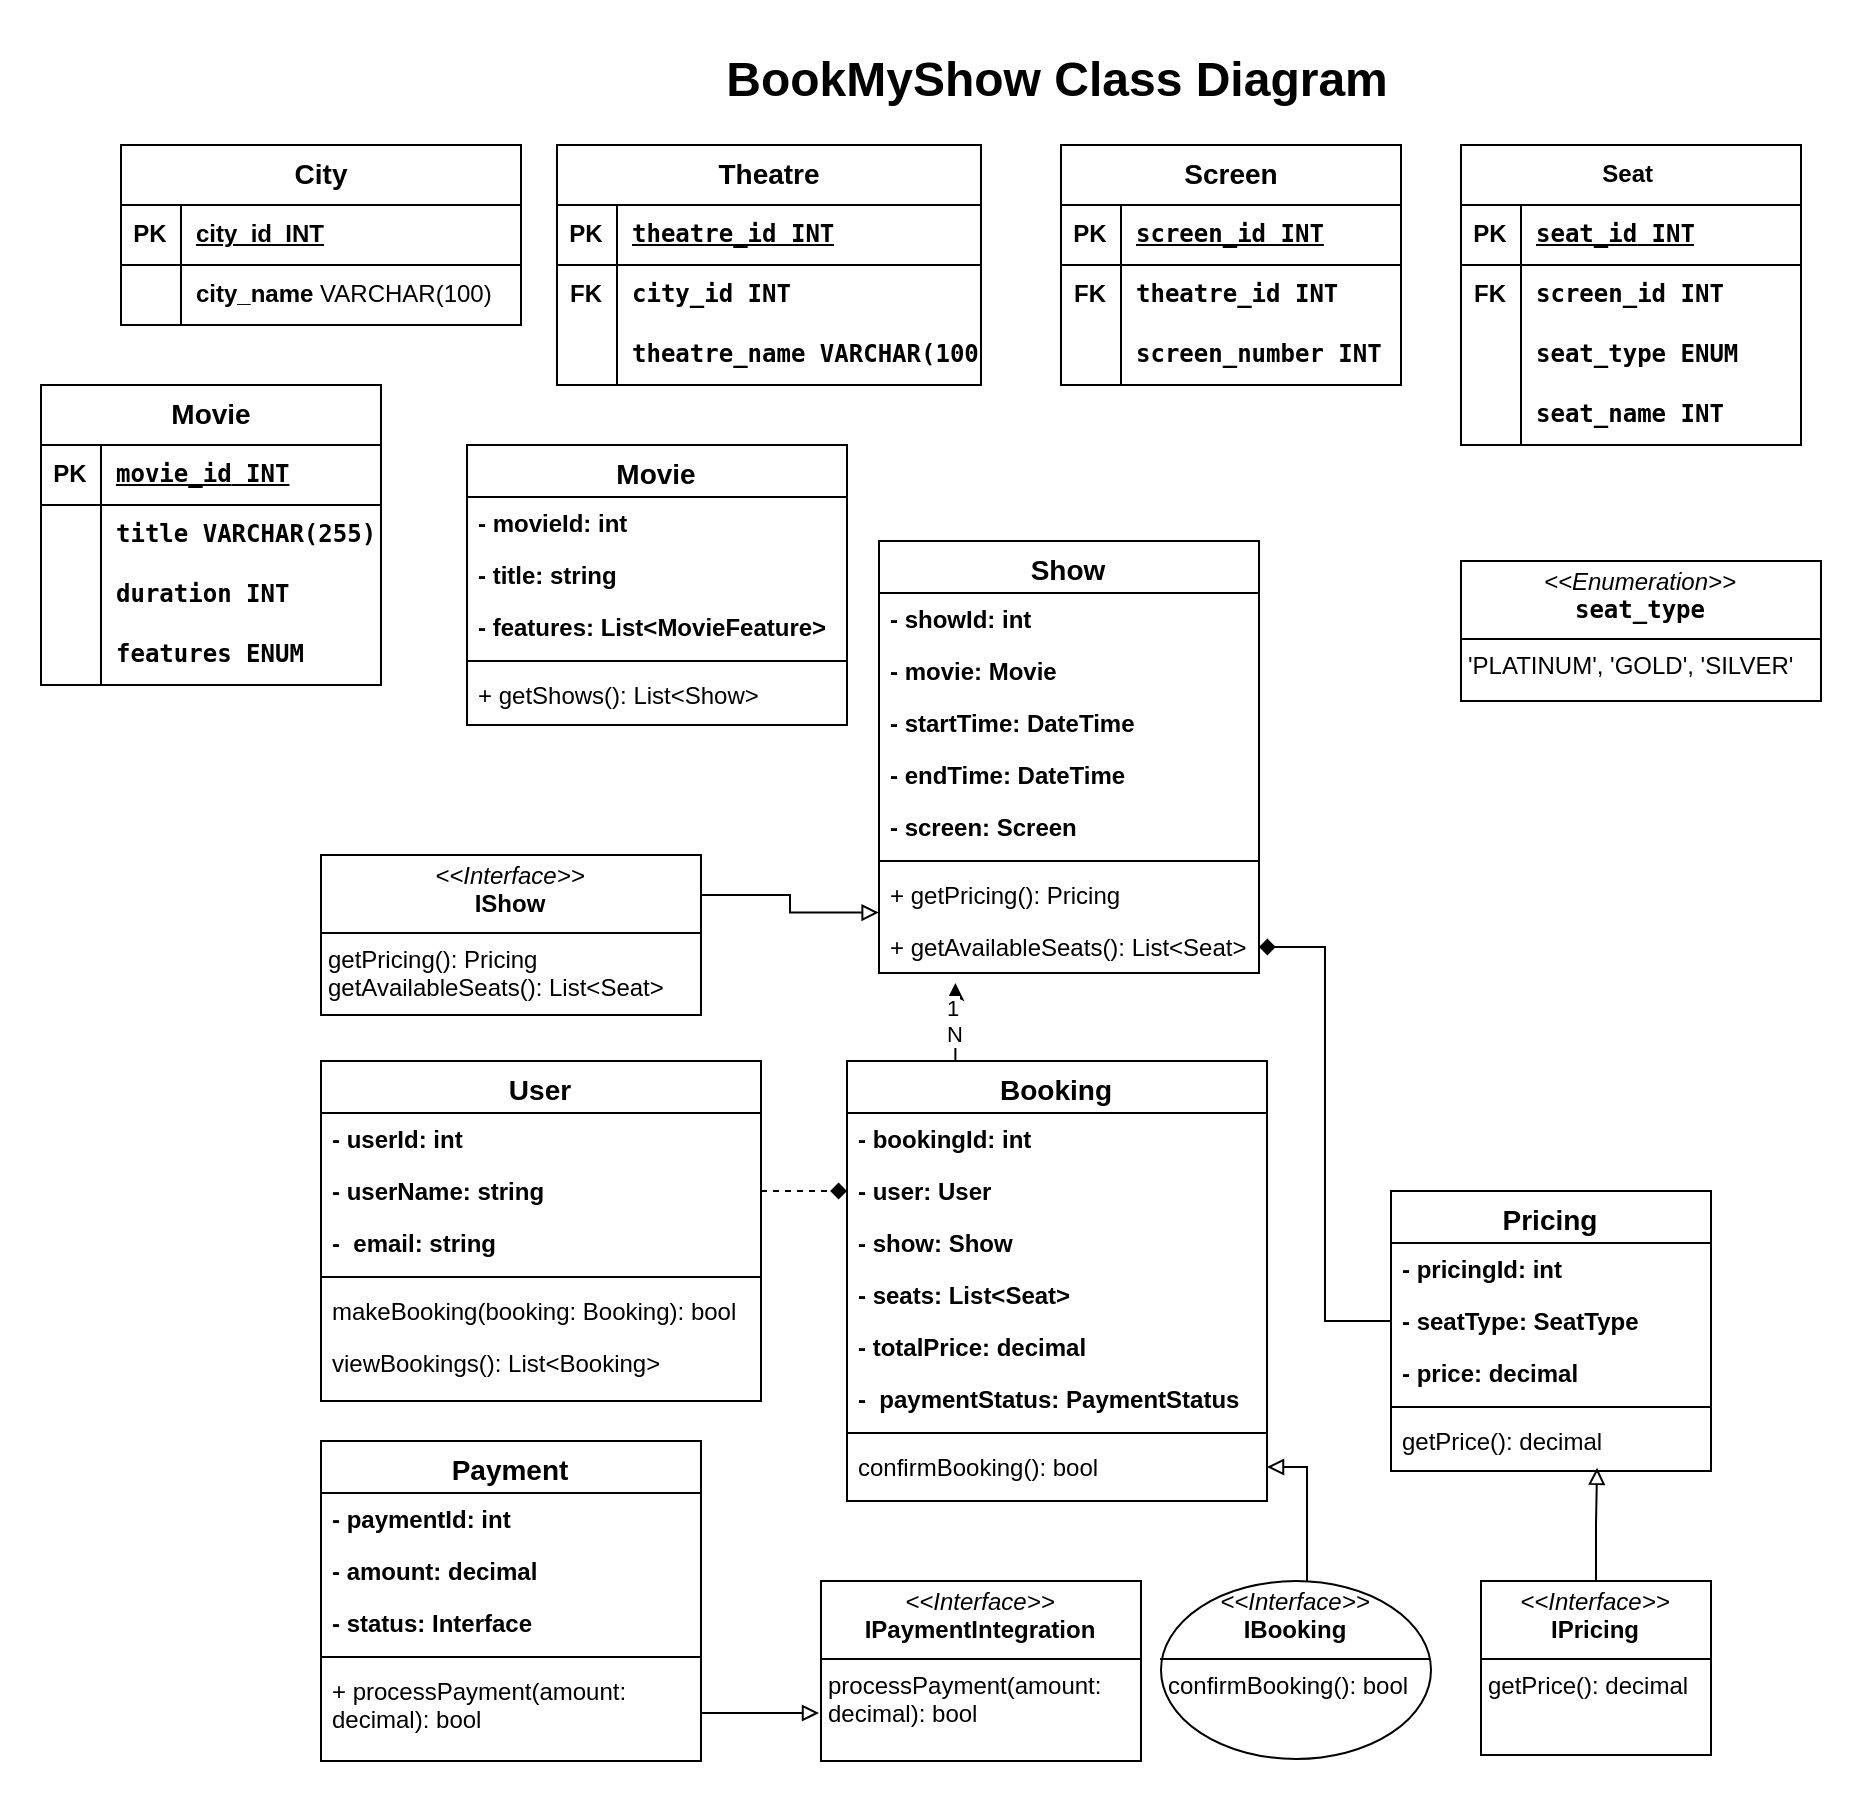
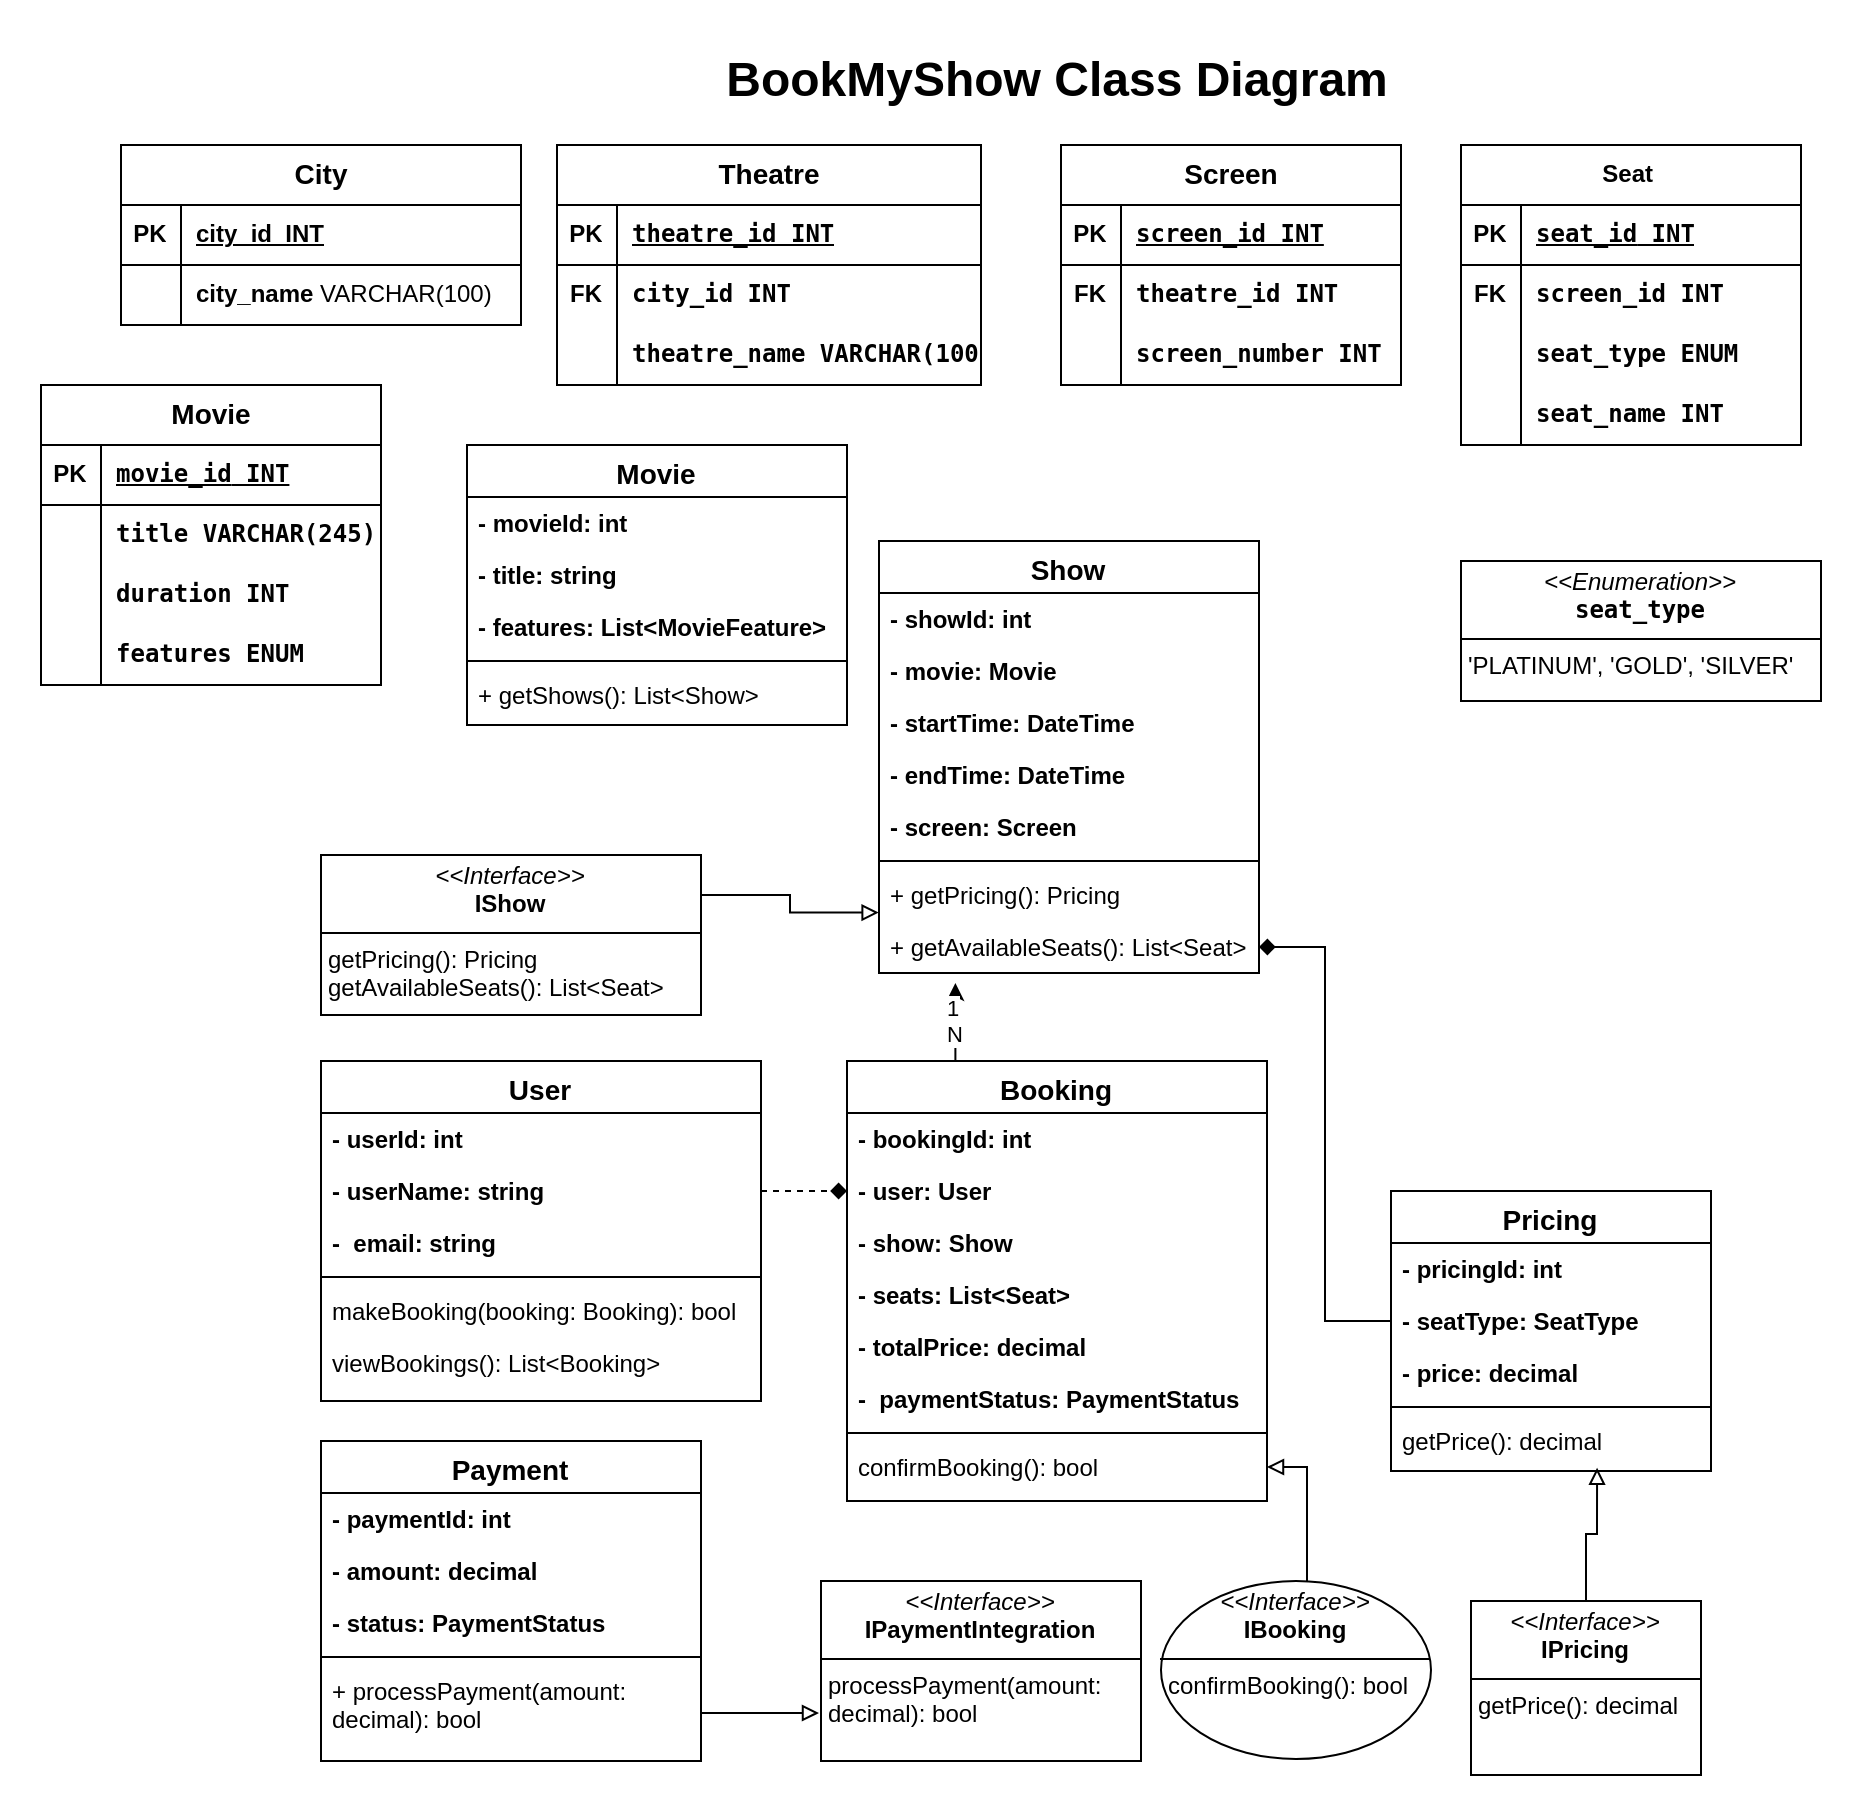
(232, 535) -> (232, 535)
(453, 1624) -> (480, 1624)
(1596, 1668) -> (1586, 1688)
